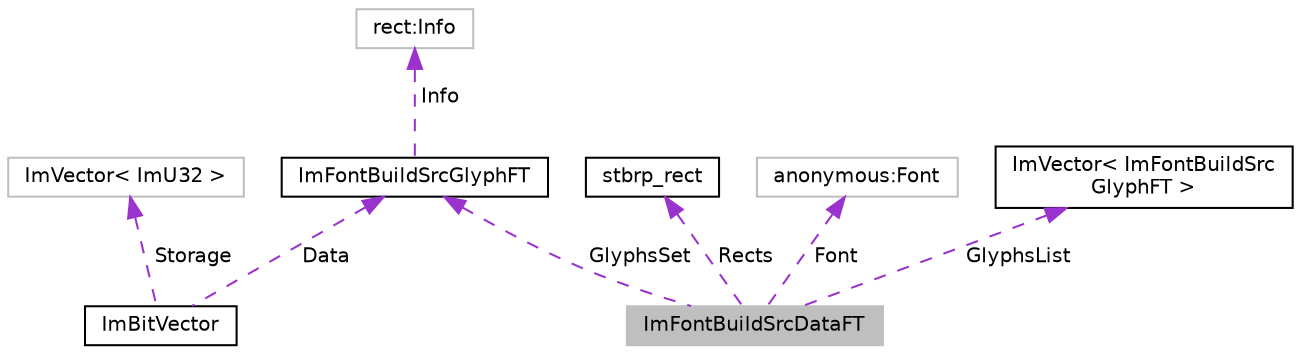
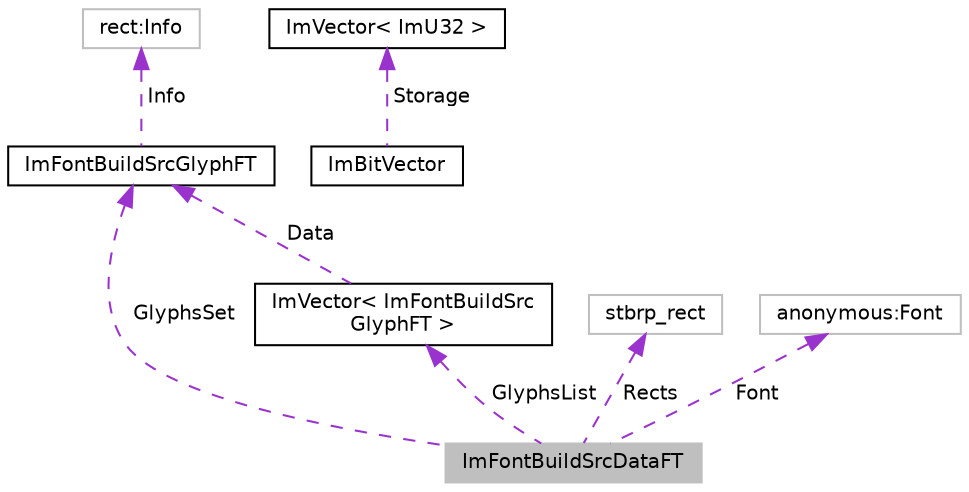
(126, 177) -> (387, 29)
(652, 177) -> (656, 314)
(279, 257) -> (271, 239)
